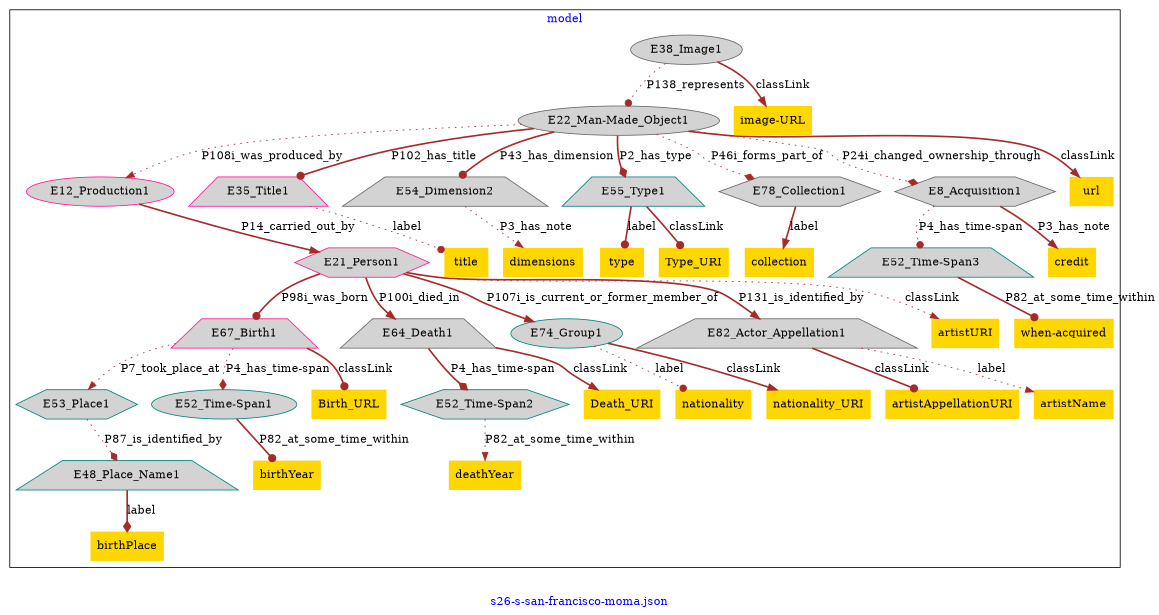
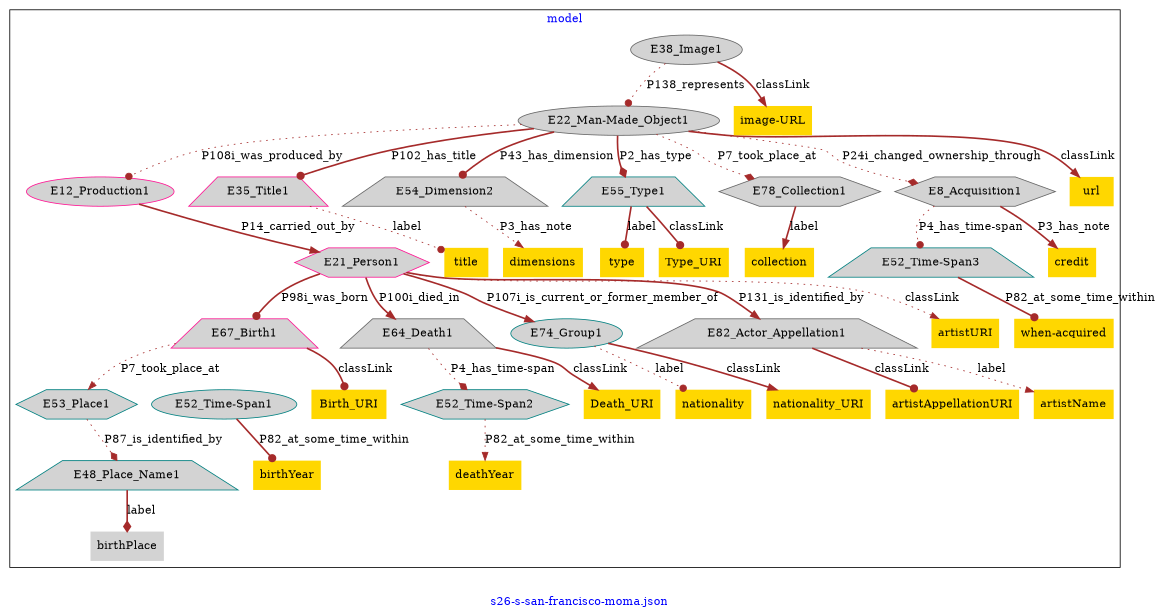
(324, 135) -> (324, 135)
(767, 156) -> (767, 156)
(226, 363) -> none
(443, 367) -> (443, 367)
(349, 404) -> (349, 404)
(127, 546) -> (127, 546)
